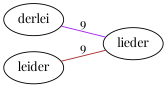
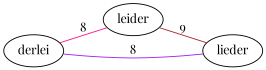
(83, 25) -> (133, 50)
none -> (84, 35)
